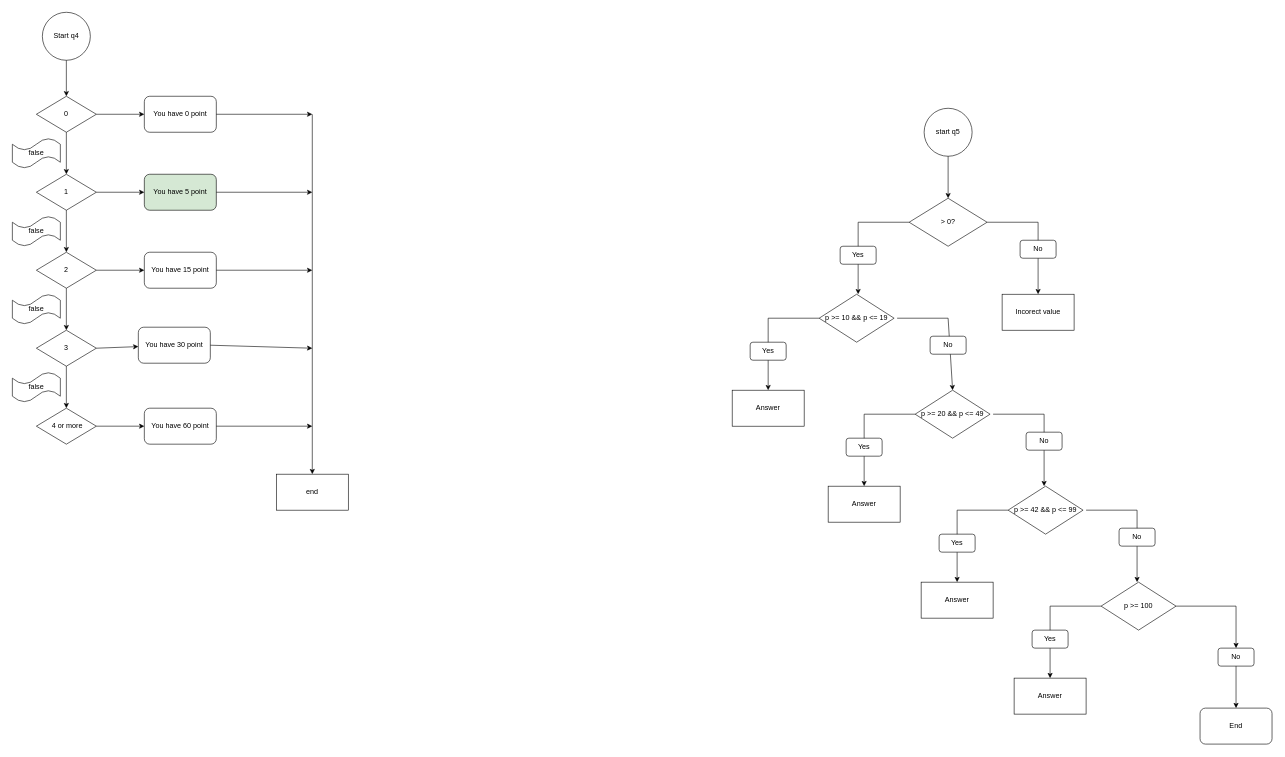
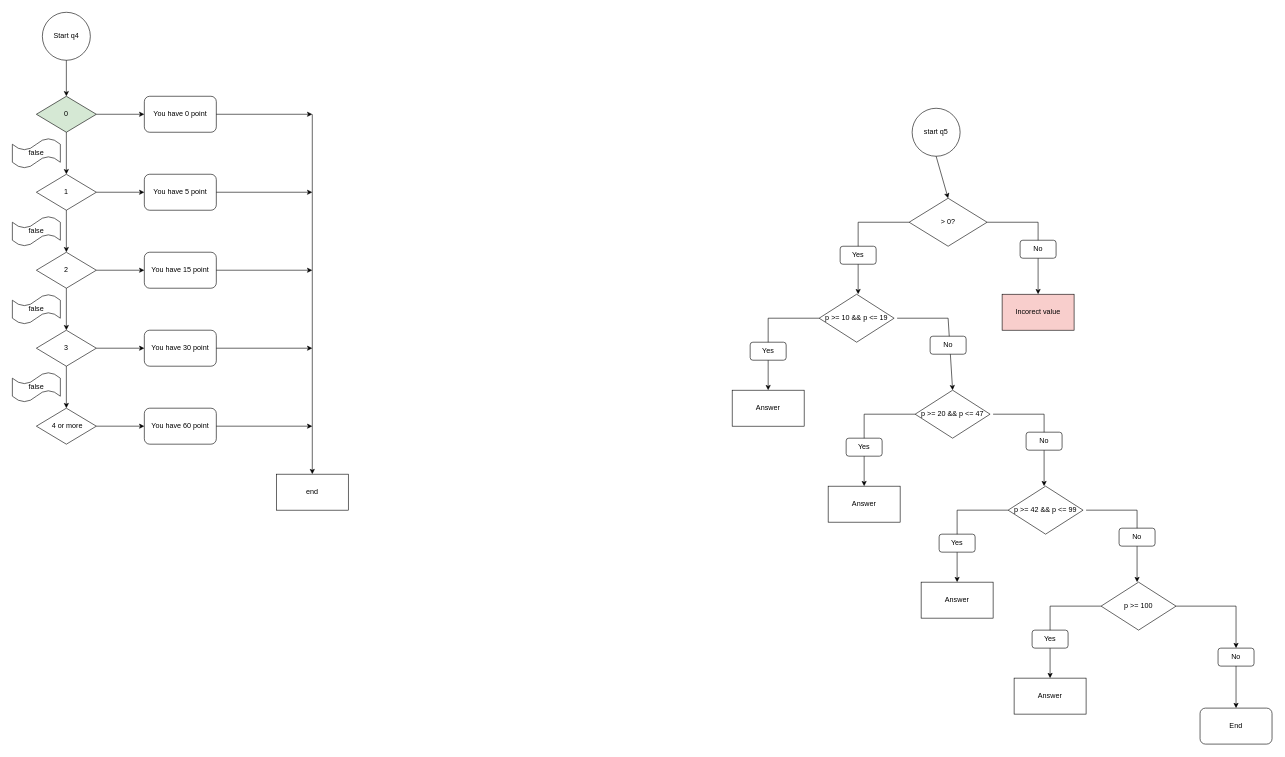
(66, 114) -> (66, 114)
(948, 132) -> (936, 132)
(180, 192) -> (180, 192)
(1038, 312) -> (1038, 312)
(174, 345) -> (180, 348)
(953, 414) -> (953, 414)
